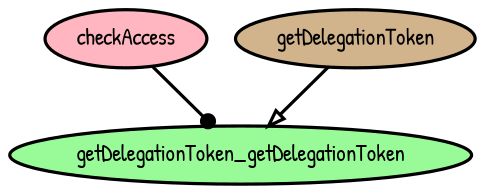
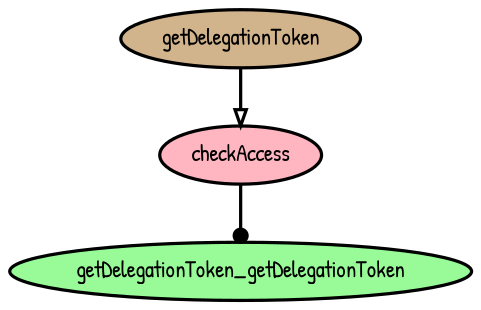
(304, 91) -> (241, 89)
